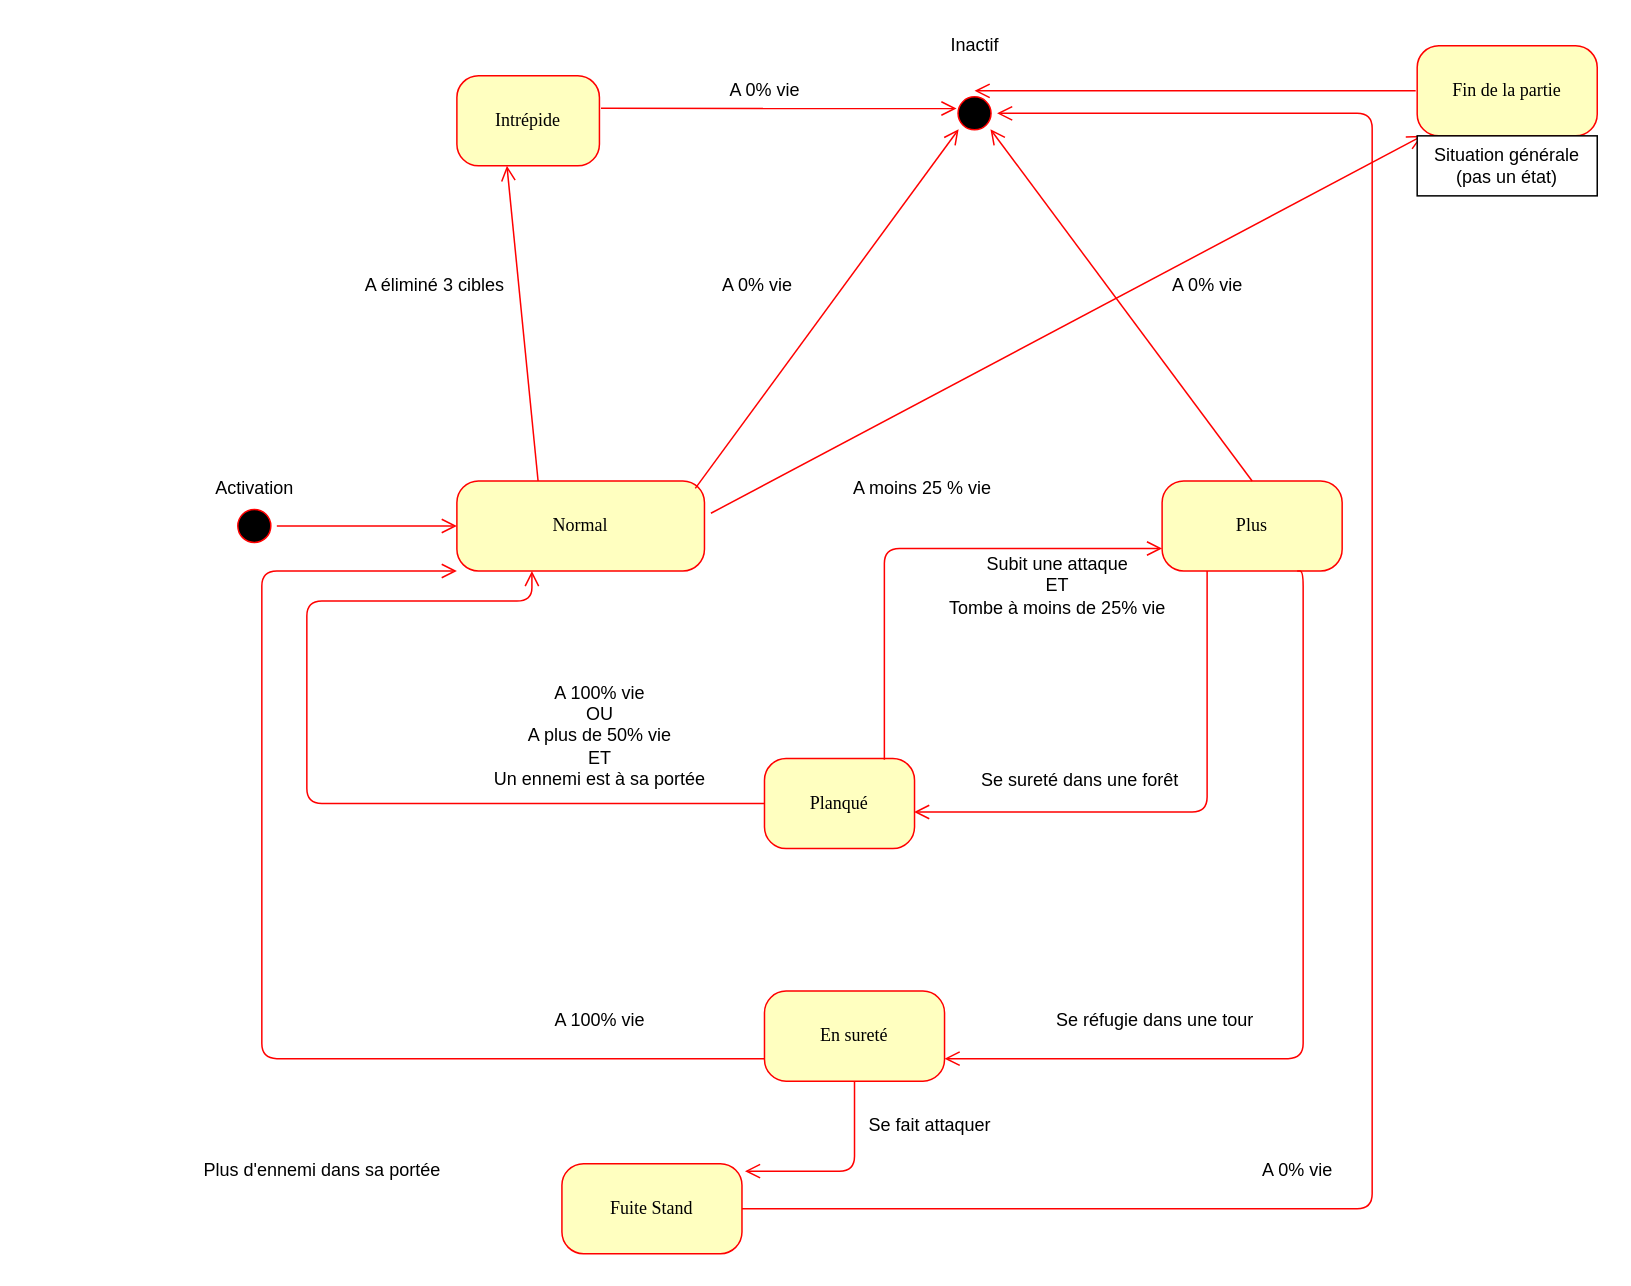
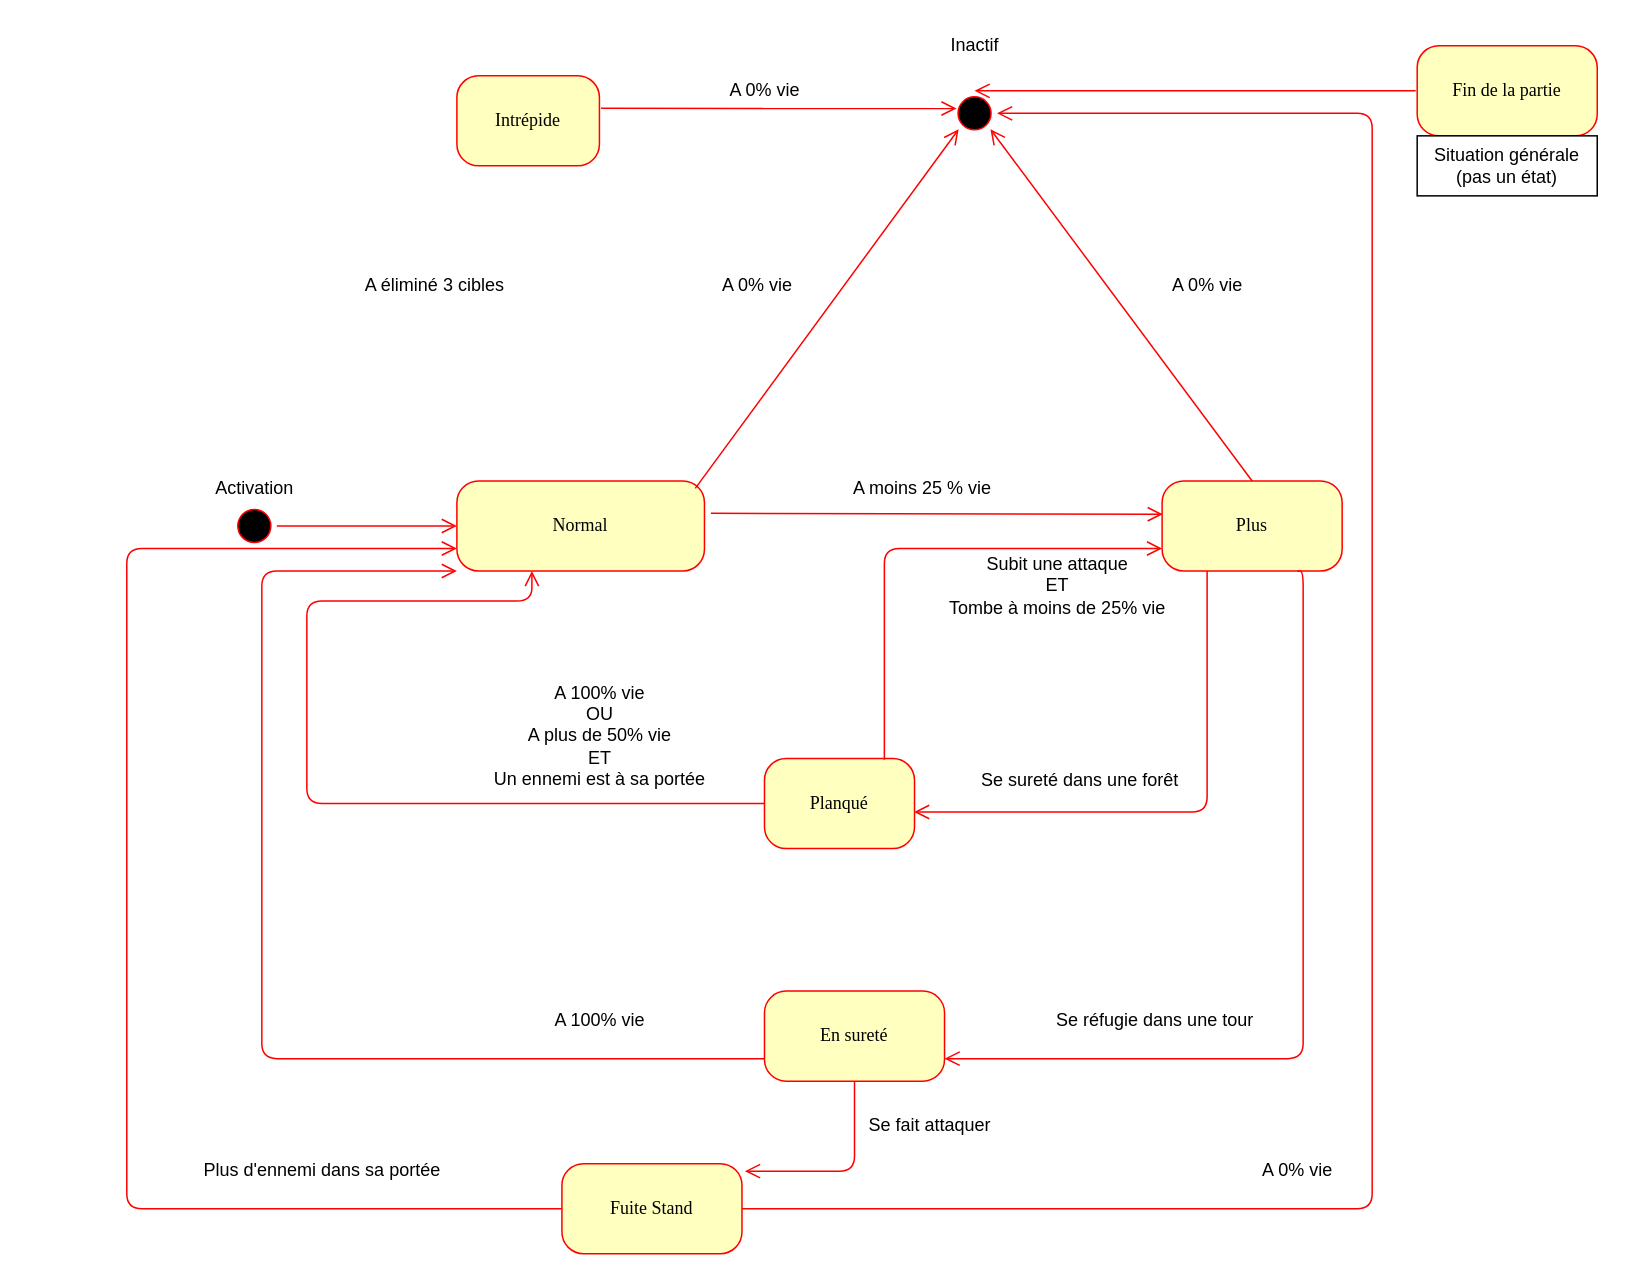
(523, 325) -> none
(1063, 326) -> (935, 514)
none -> (127, 933)
